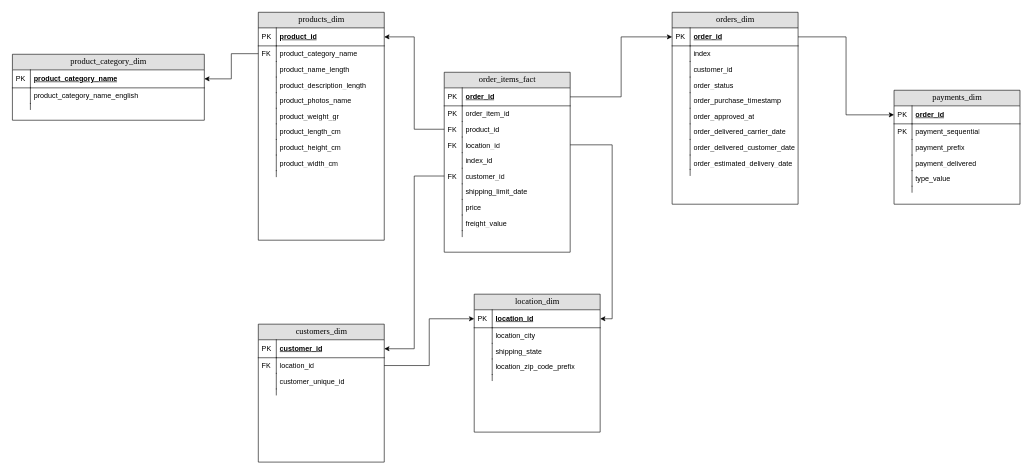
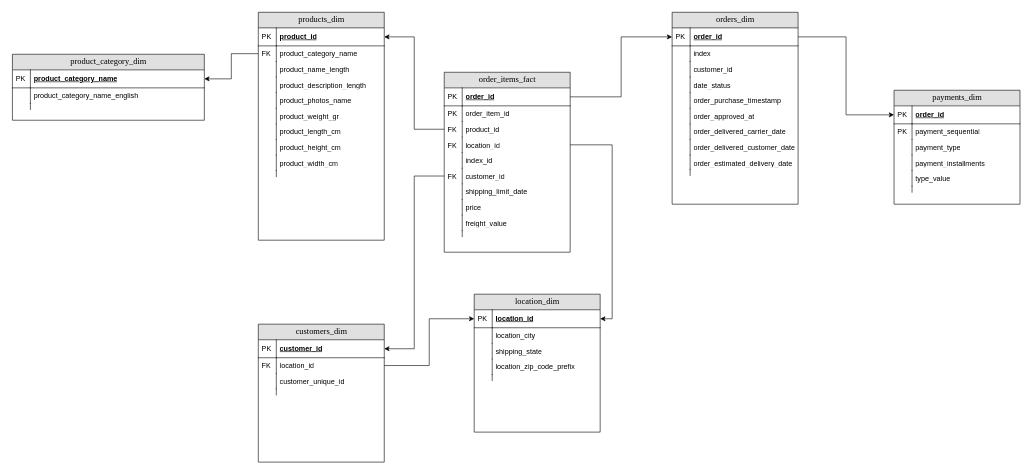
(718, 86) -> (716, 86)
(943, 148) -> (940, 148)
(948, 164) -> (953, 164)
